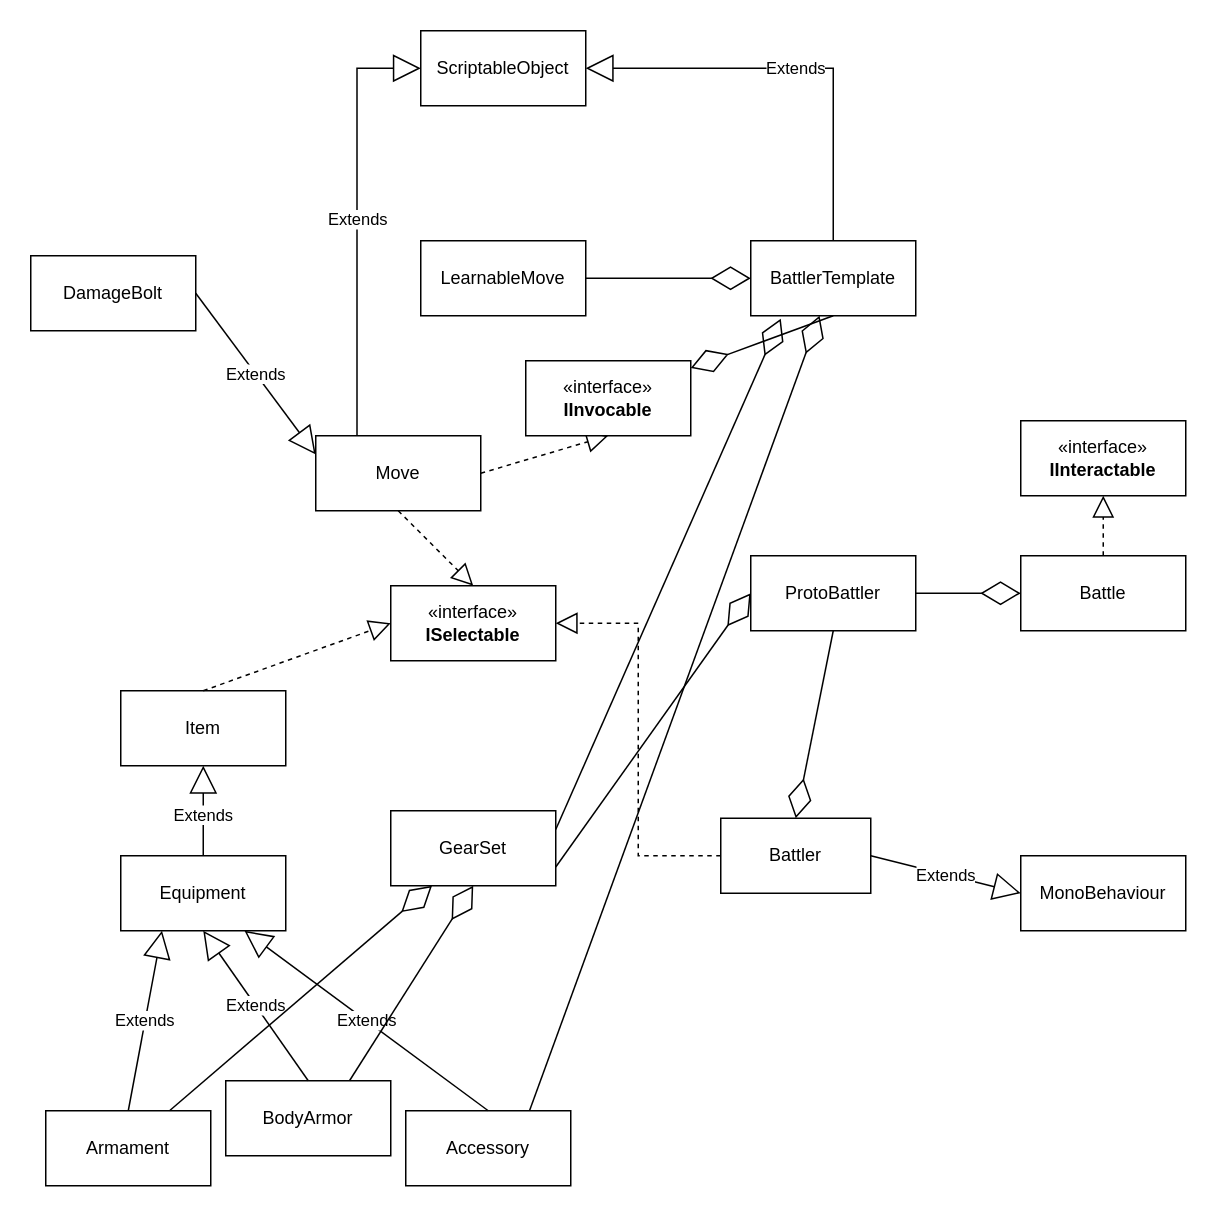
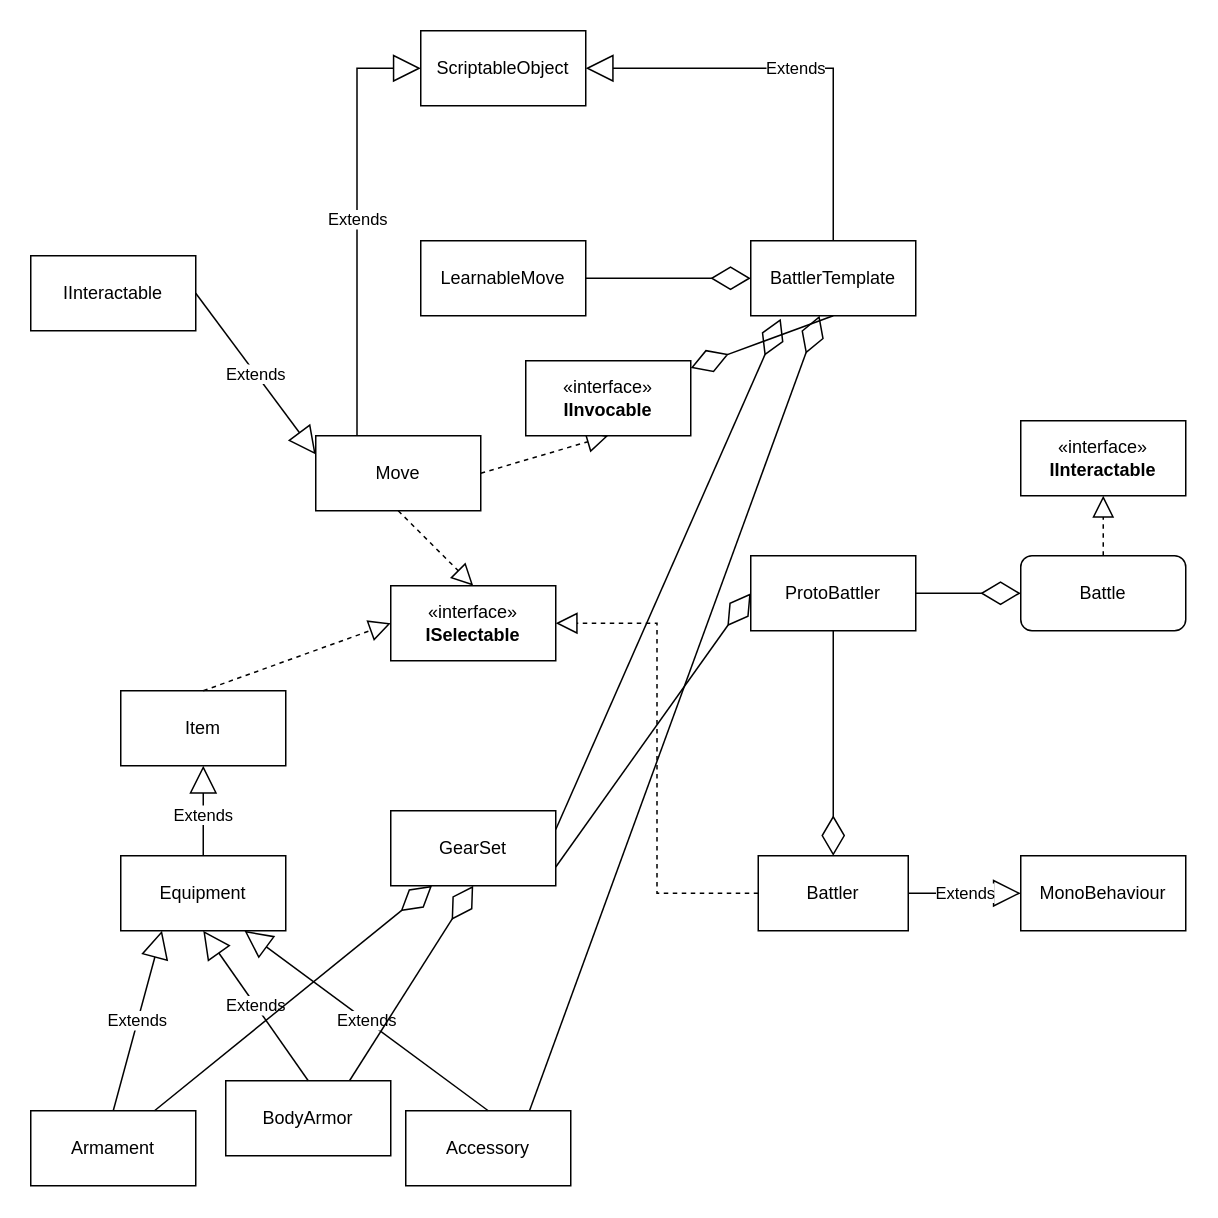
(113, 293) -> (113, 293)
(1103, 593) -> (1103, 593)
(796, 856) -> (833, 893)
(128, 1148) -> (113, 1148)
